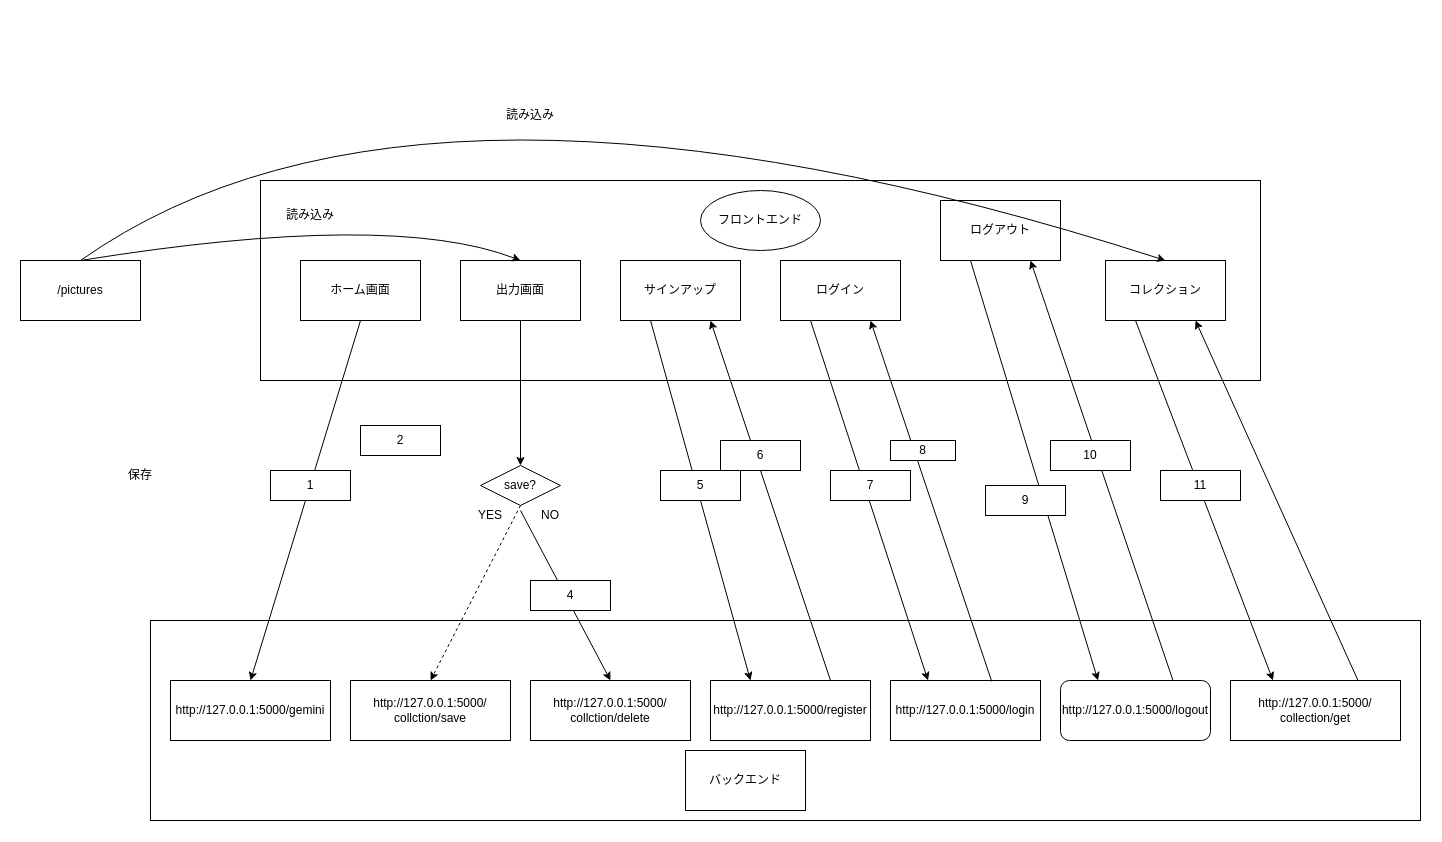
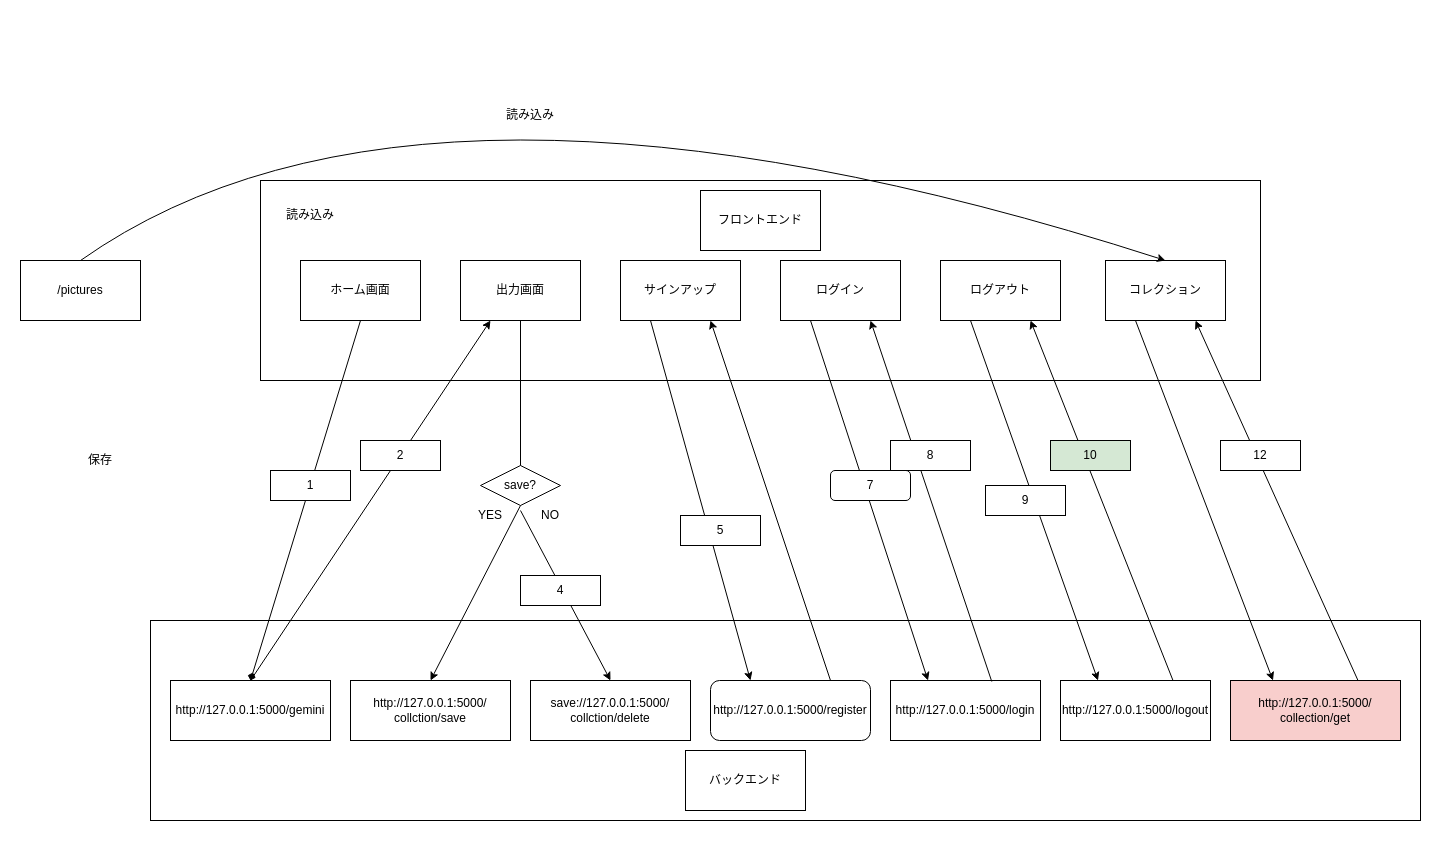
(761, 221) -> (761, 221)
(1001, 231) -> (1001, 291)
(300, 236) -> none
(401, 441) -> (401, 456)
(923, 451) -> (931, 456)
(761, 456) -> none
(1091, 456) -> (1091, 456)
none -> (1261, 456)
(521, 457) -> (521, 460)
(141, 476) -> (101, 461)
(701, 486) -> (721, 531)
(871, 486) -> (871, 486)
(1201, 486) -> none
none -> (321, 575)
(477, 589) -> (477, 589)
(571, 596) -> (561, 591)
(254, 670) -> (254, 669)
(611, 711) -> (611, 711)
(791, 711) -> (791, 711)
(1136, 711) -> (1136, 711)
(1316, 711) -> (1316, 711)
